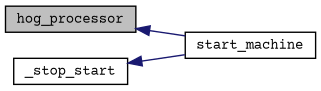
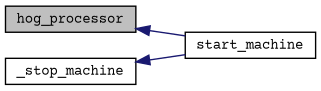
(71, 71) -> (71, 71)
